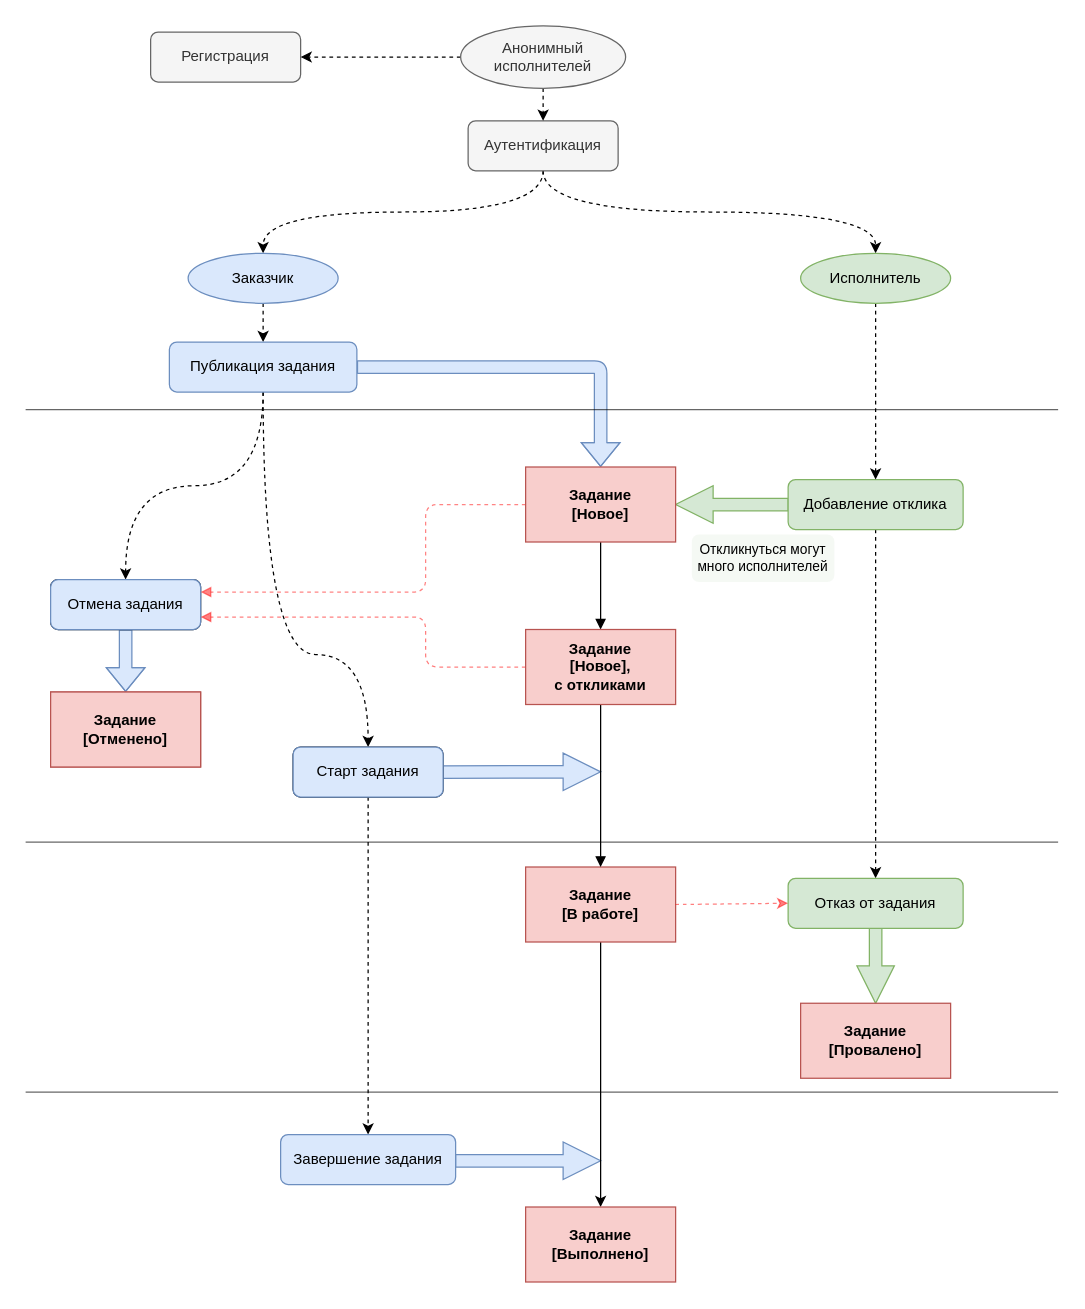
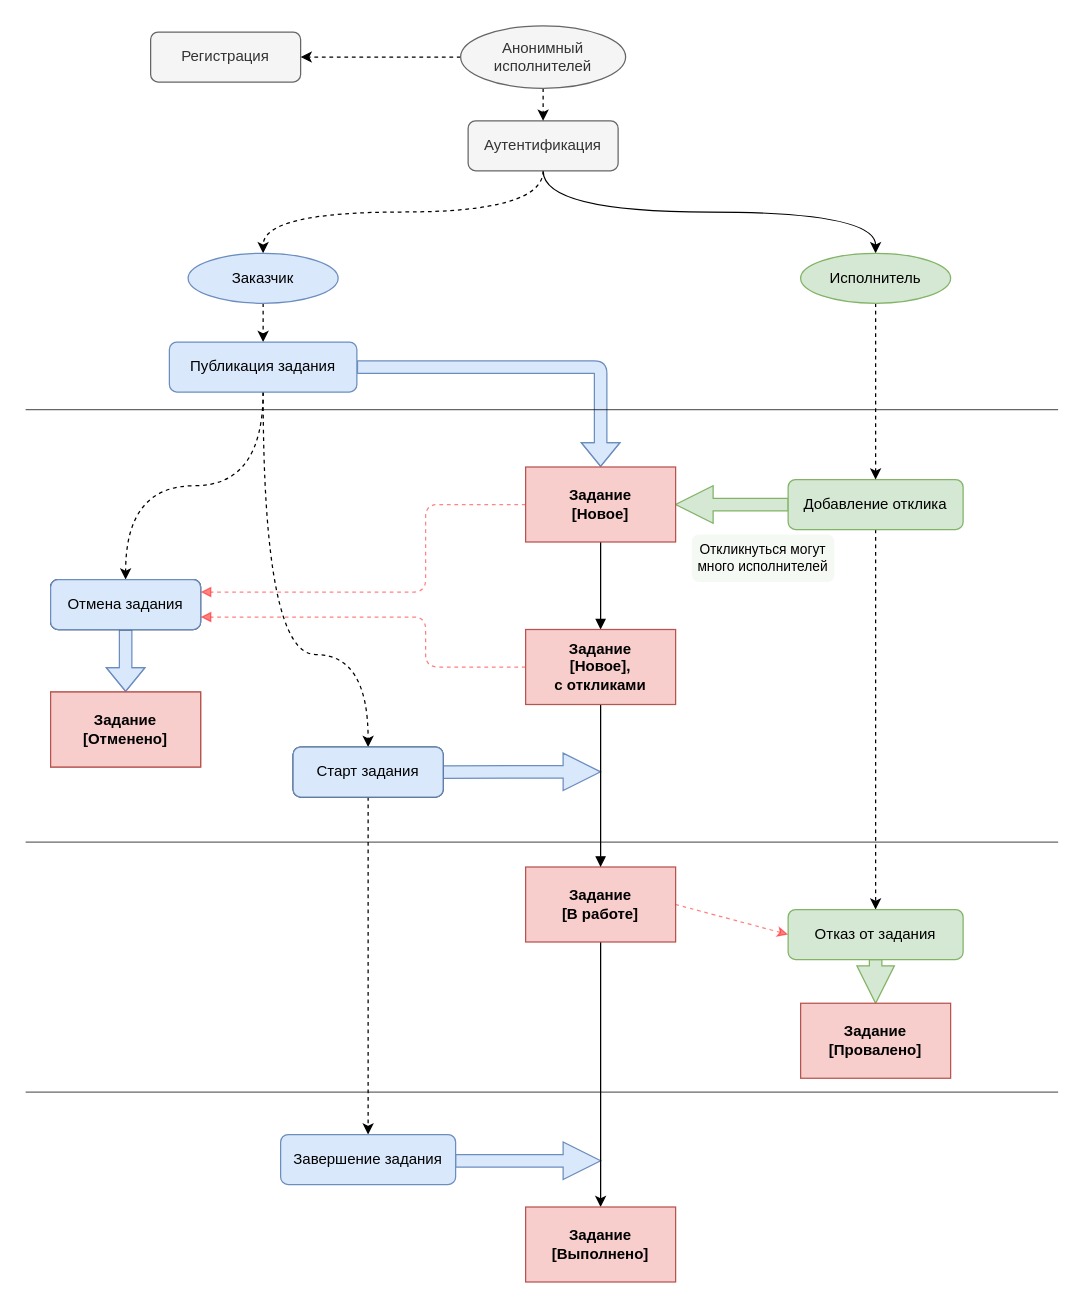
(707, 212) -> (707, 212)
(876, 903) -> (876, 934)
